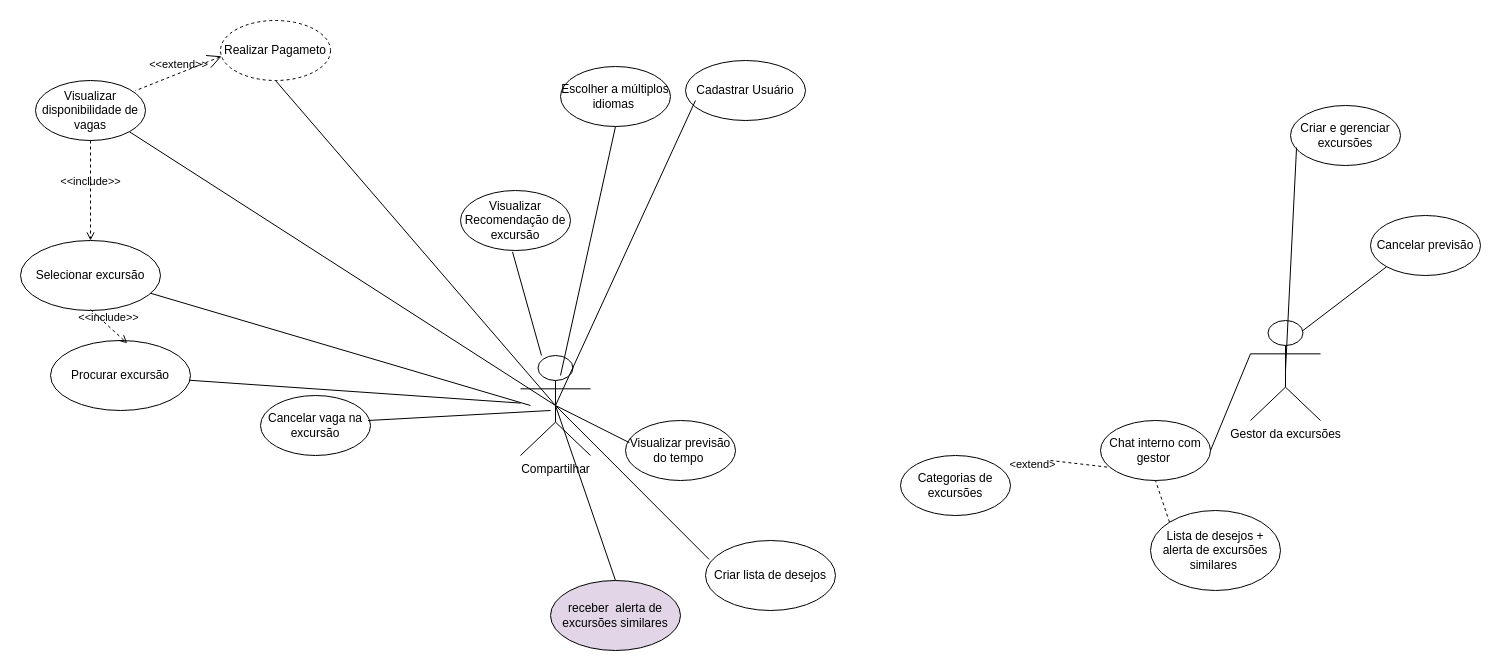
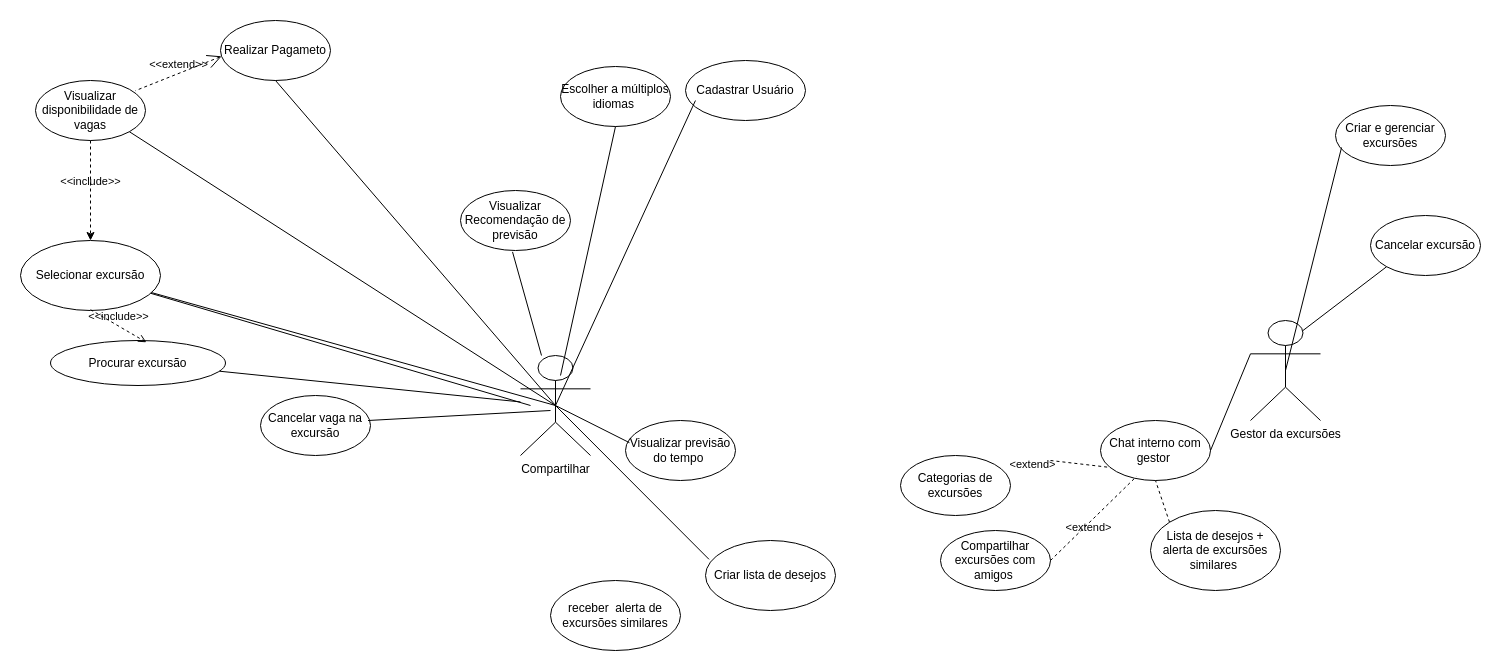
(276, 51) -> (276, 51)
(1346, 136) -> (1391, 136)
(516, 221) -> (516, 221)
(91, 234) -> (91, 232)
(1426, 246) -> (1426, 246)
(121, 376) -> (138, 363)
(586, 495) -> (352, 349)
none -> (1093, 519)
none -> (996, 561)
(616, 616) -> (616, 616)
